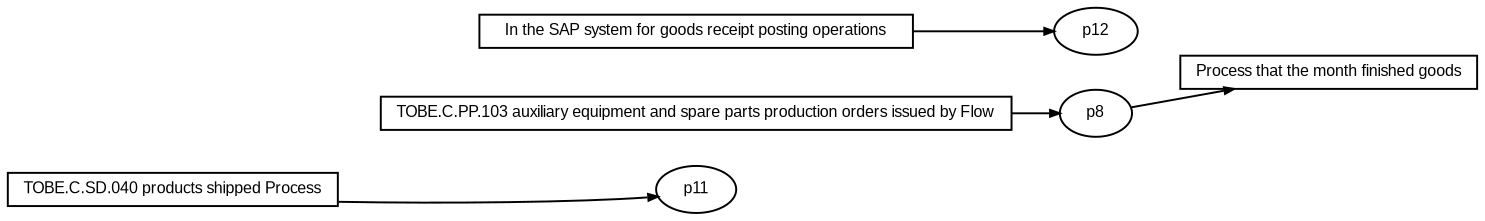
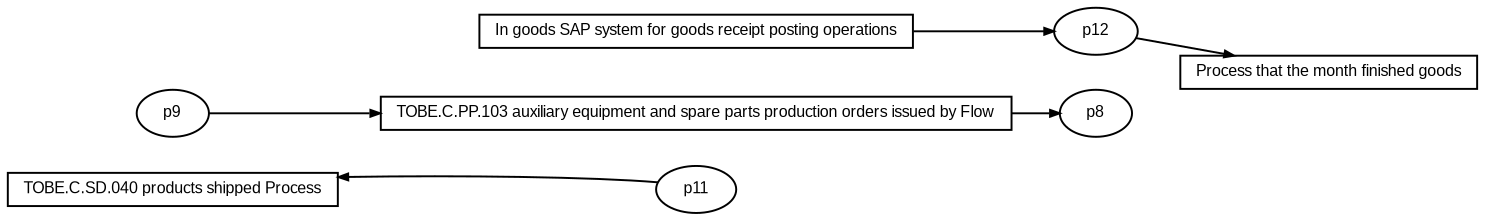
(696, 31) -> (696, 31)
(1177, 99) -> (1180, 46)
none -> (173, 113)
(493, 202) -> (503, 177)
